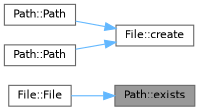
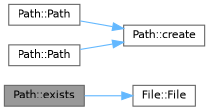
(155, 36) -> (164, 36)
(87, 96) -> (103, 96)
